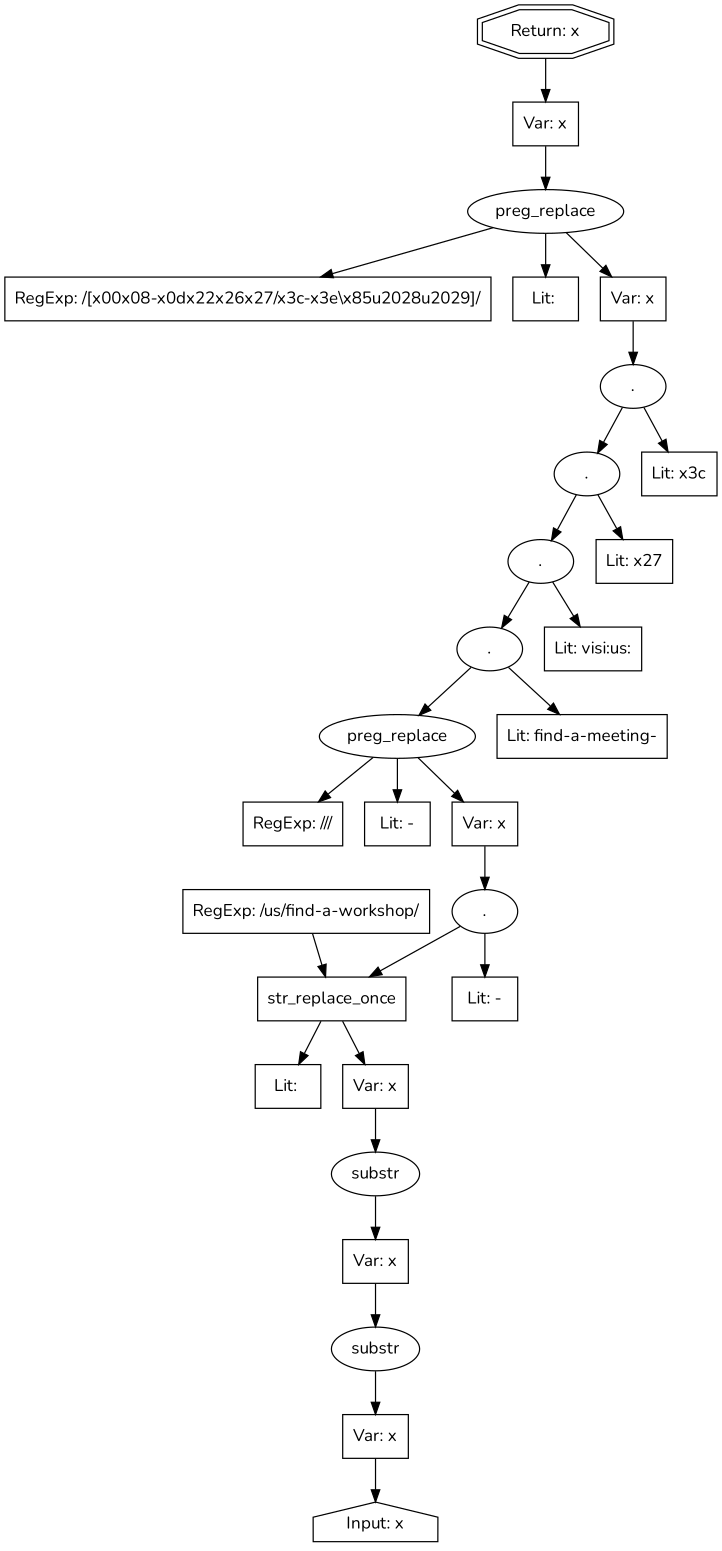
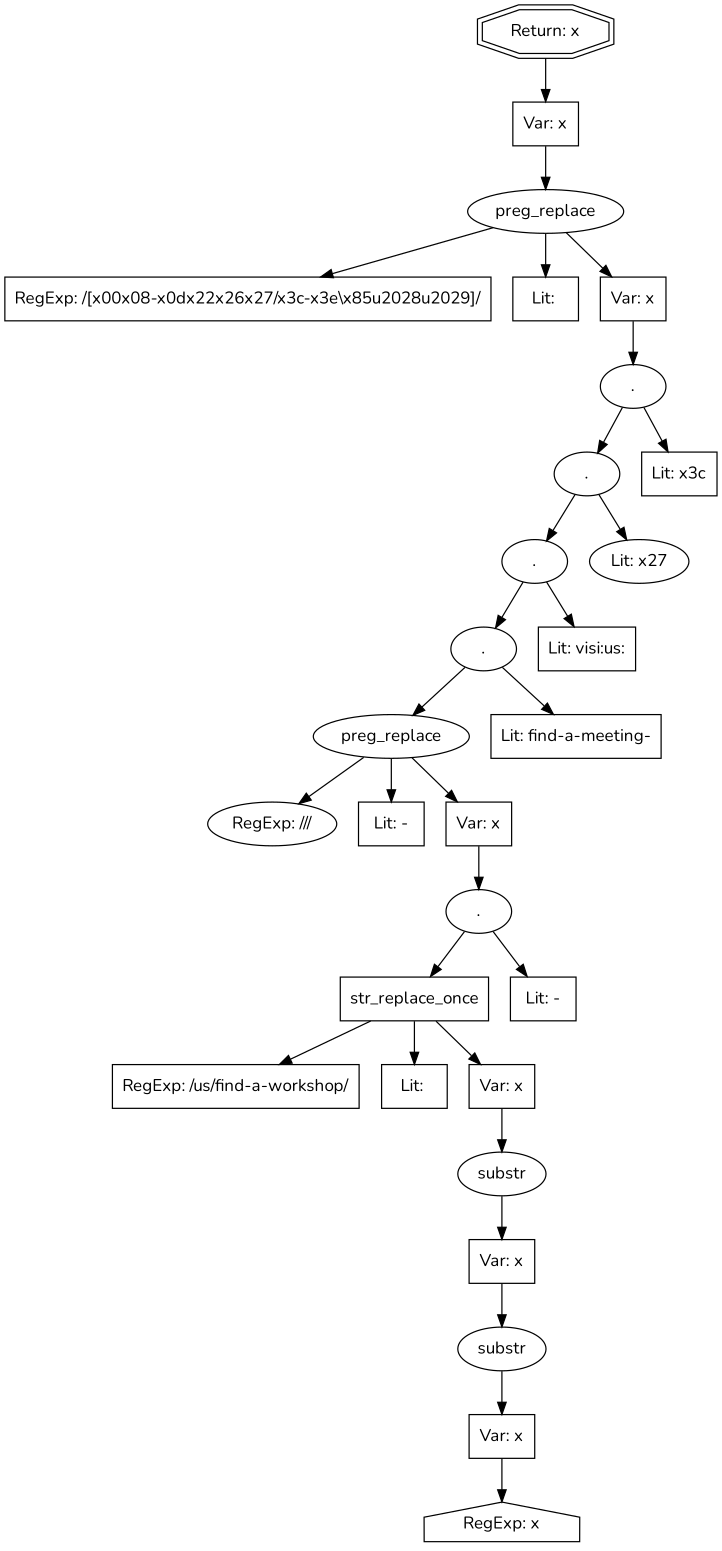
(634, 561) -> (639, 561)
(293, 824) -> (272, 824)
(317, 949) -> (331, 1040)
(376, 1524) -> (502, 1524)
